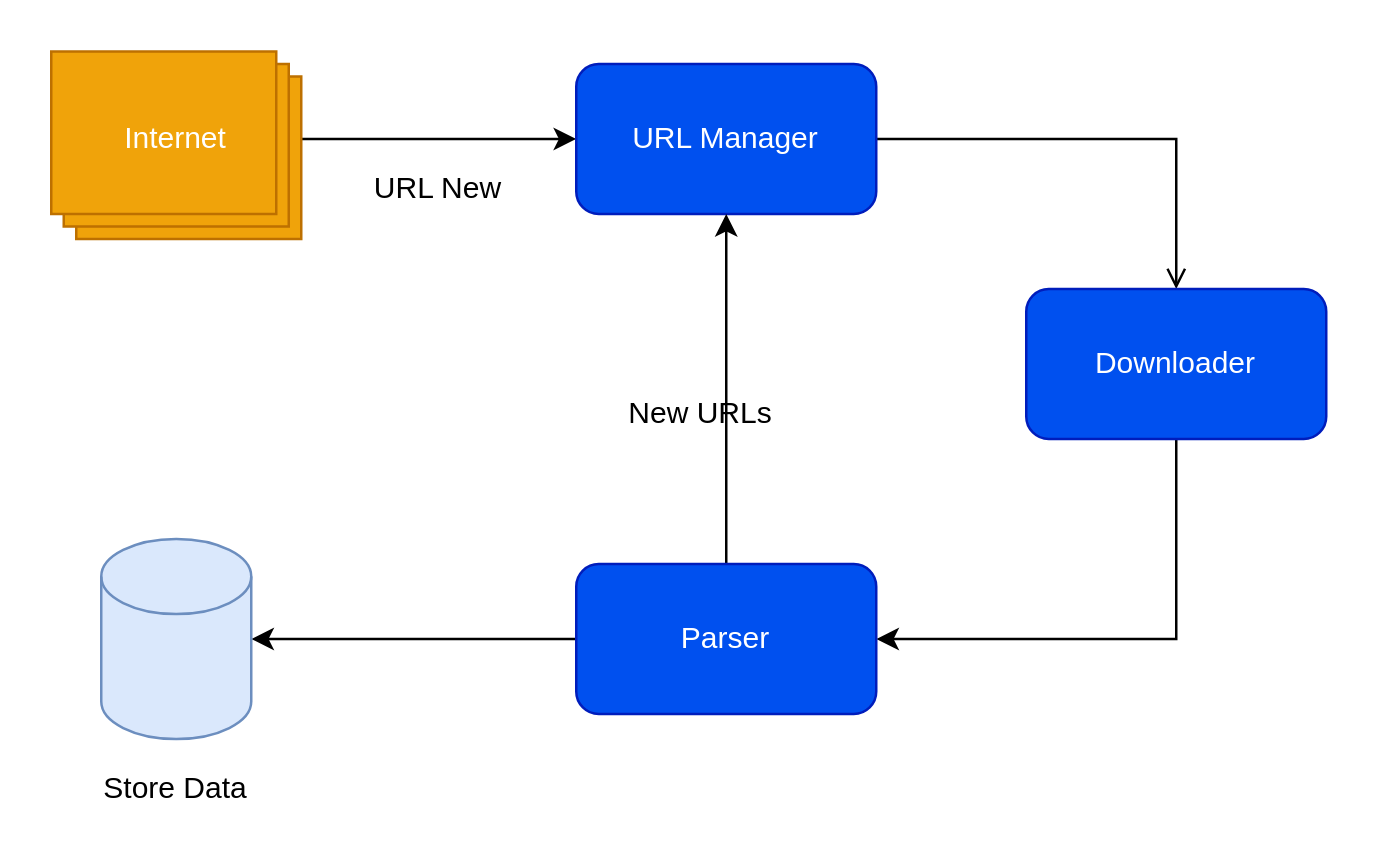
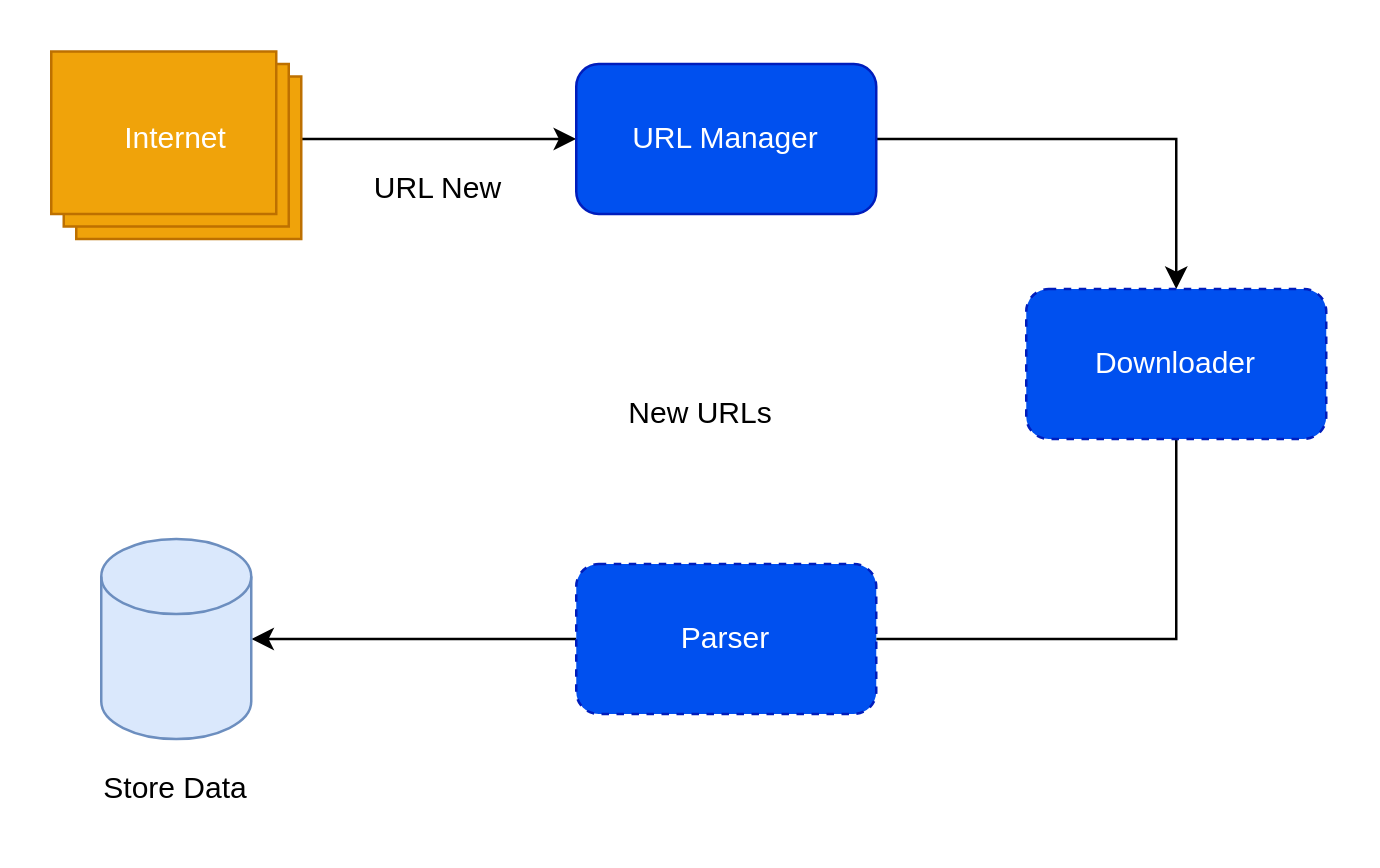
(1176, 275) -> (1176, 271)
(1176, 364) -> (1176, 364)
(726, 397) -> none
(726, 639) -> (726, 639)
(894, 639) -> (886, 639)
